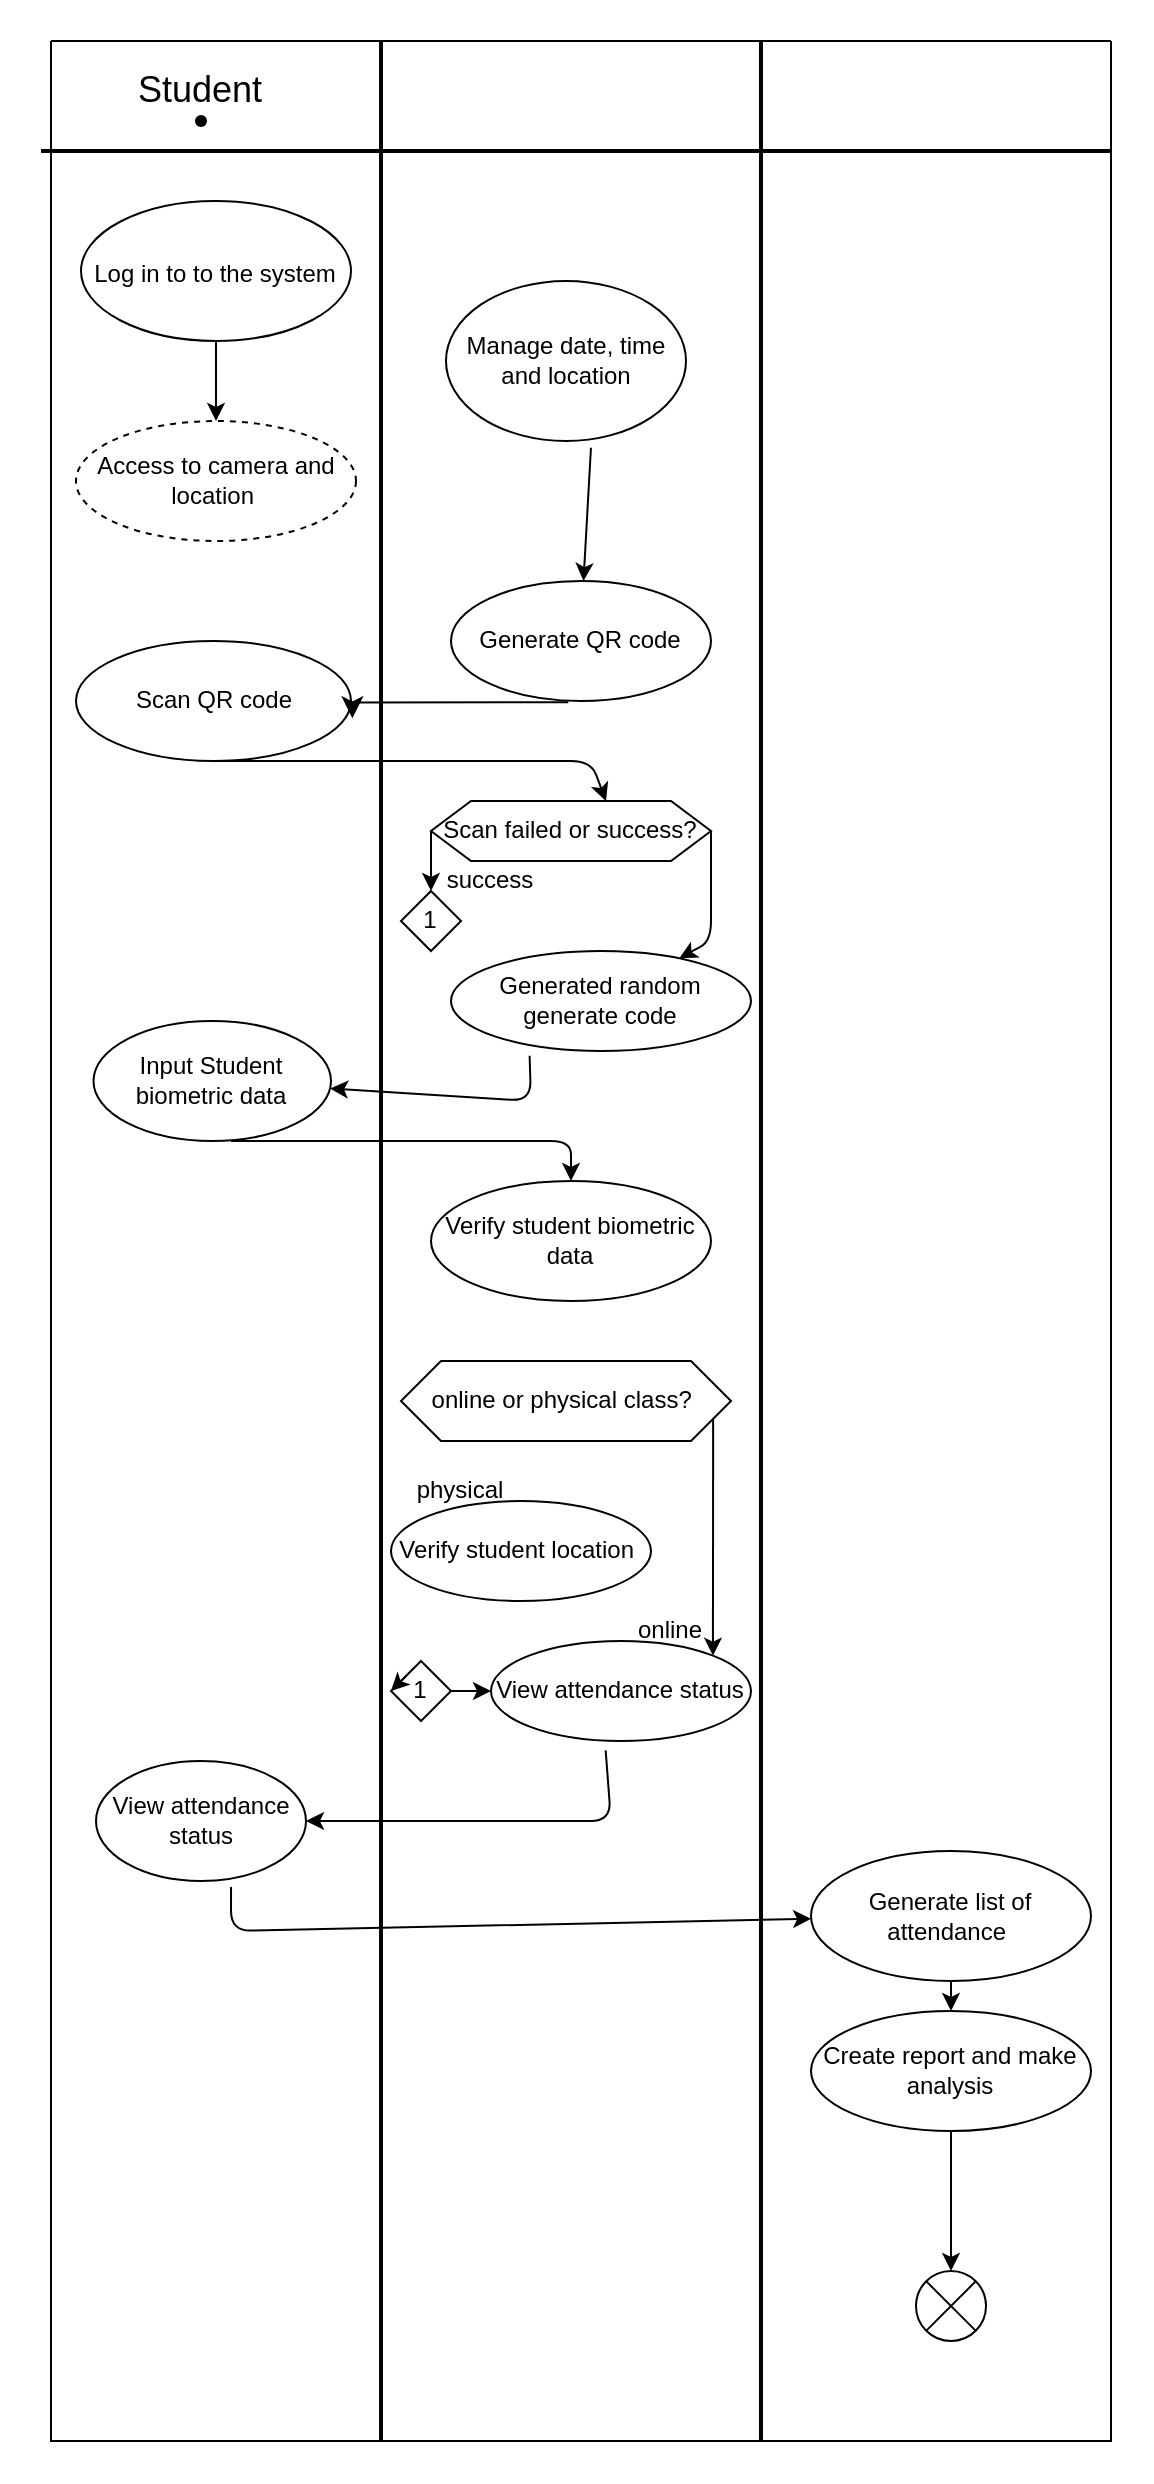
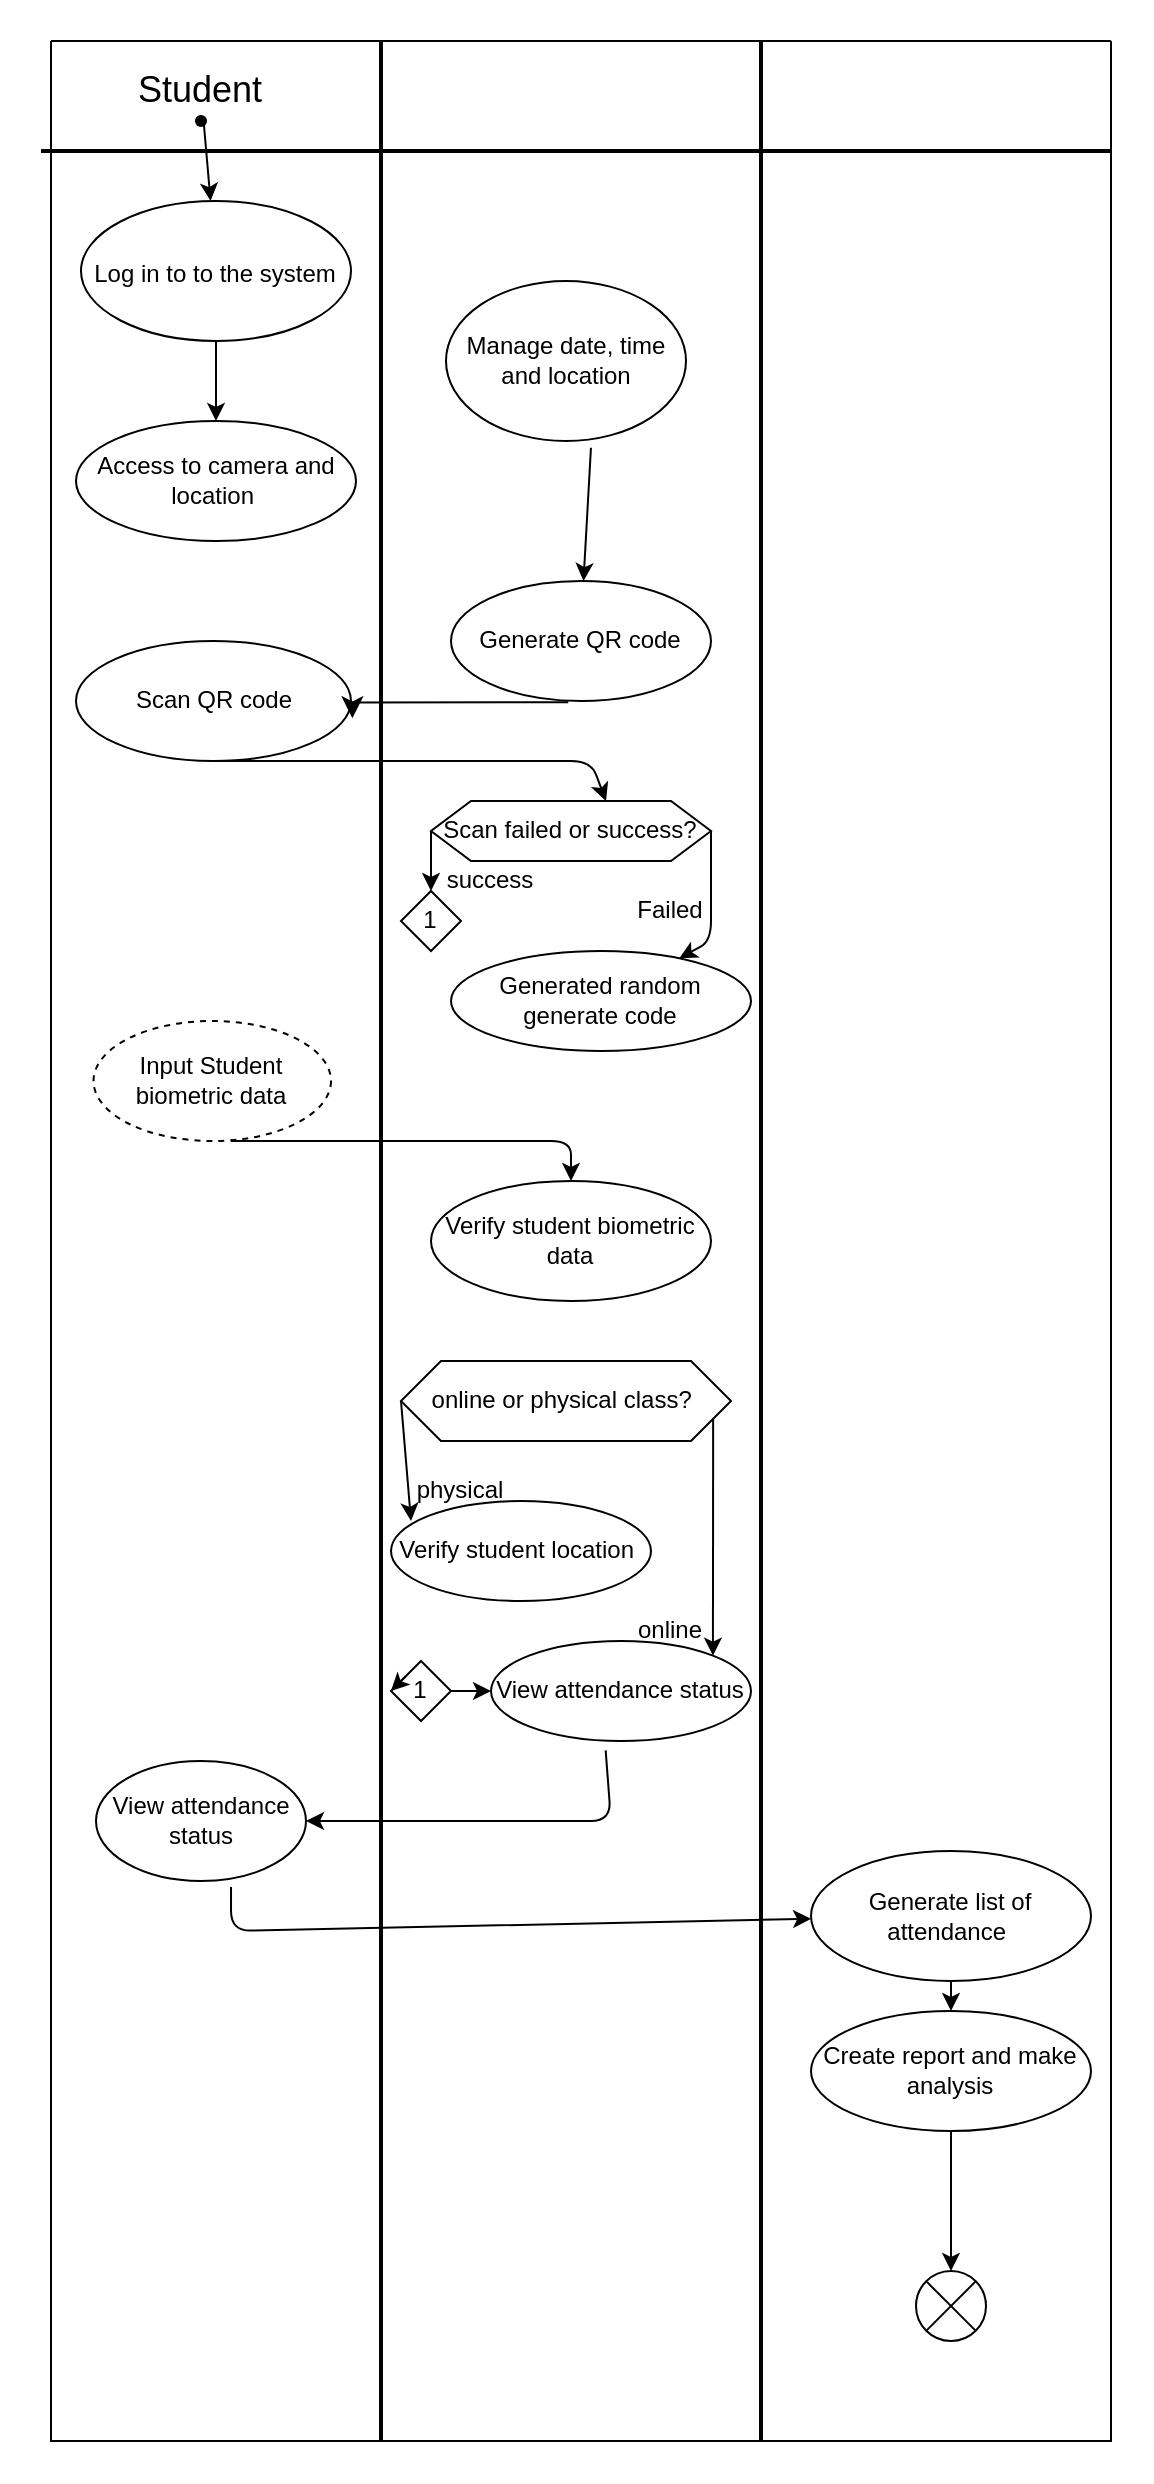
none -> (207, 156)
(216, 481) -> (216, 481)
none -> (671, 911)
(212, 1081) -> (212, 1081)
(453, 1096) -> none
none -> (405, 1454)
